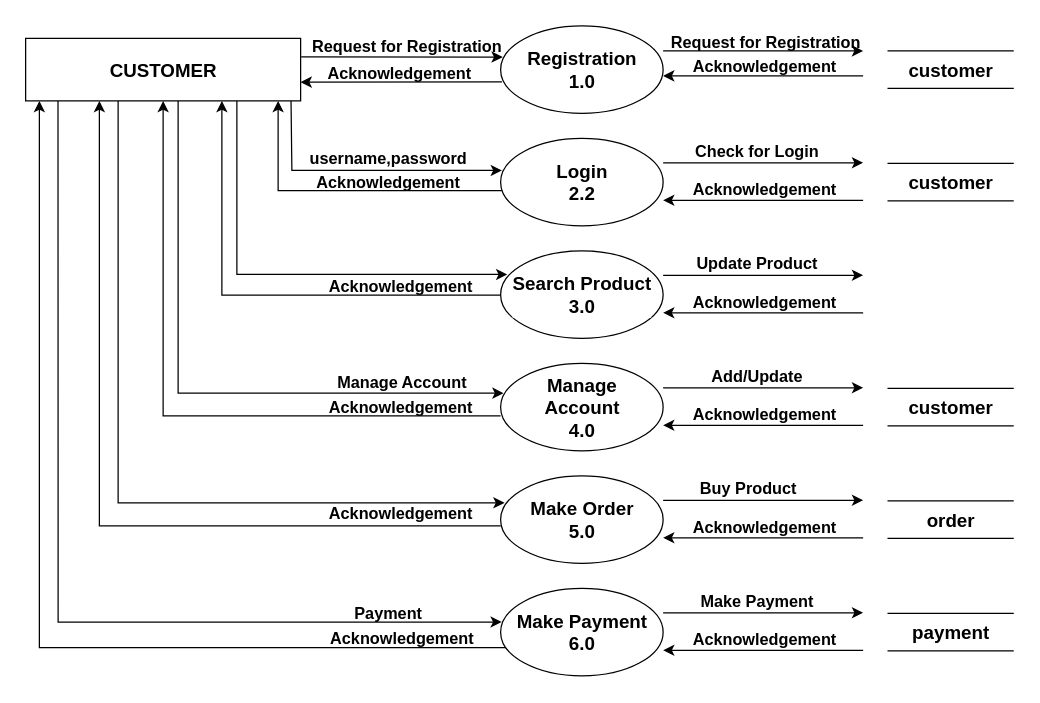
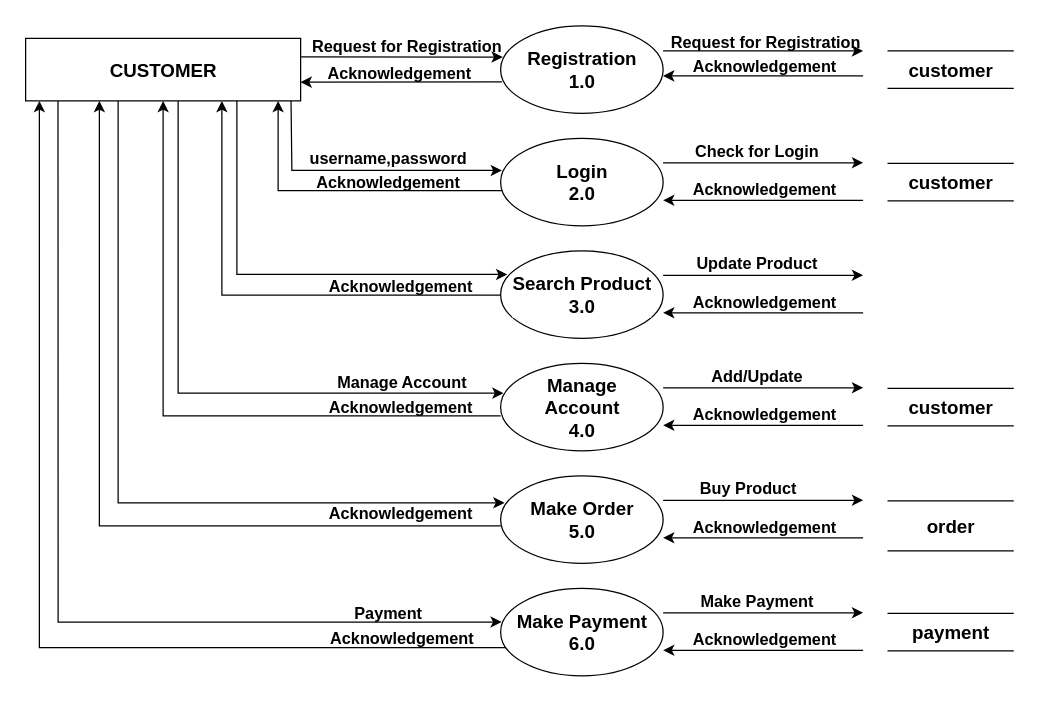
(583, 182) -> (583, 182)
(951, 519) -> (951, 526)
